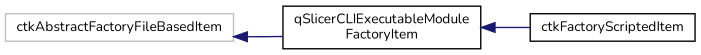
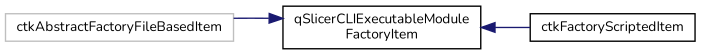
(265, 37) -> (251, 18)
